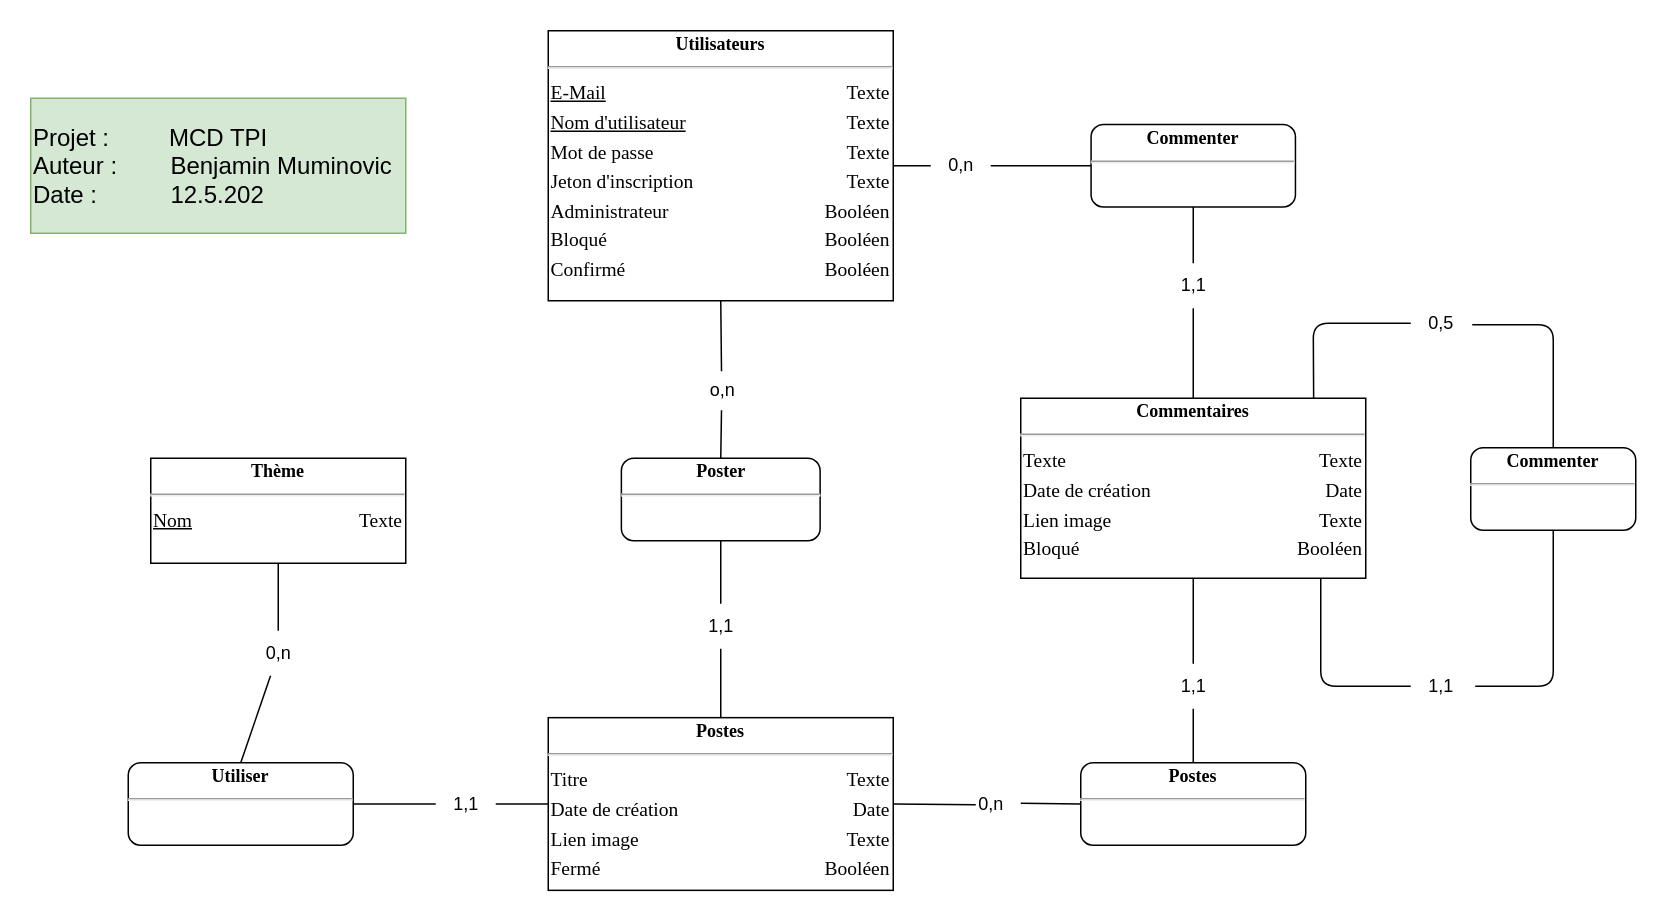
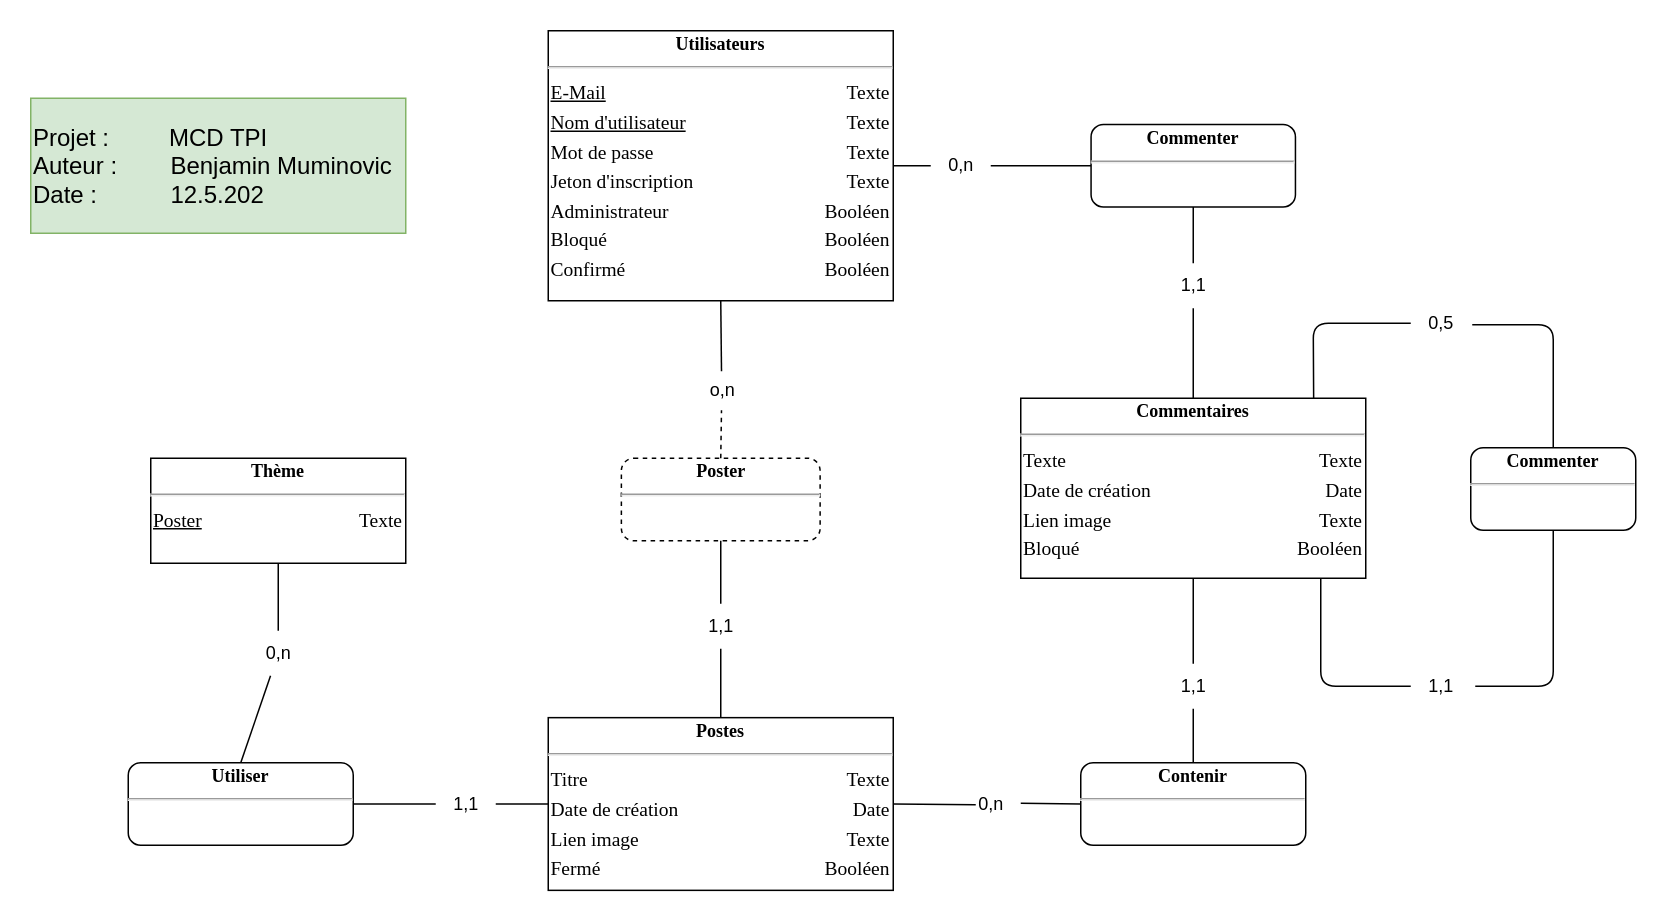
(721, 435) -> (721, 435)
(278, 480) -> (278, 480)
(721, 500) -> (721, 500)
(1193, 774) -> (1193, 774)
